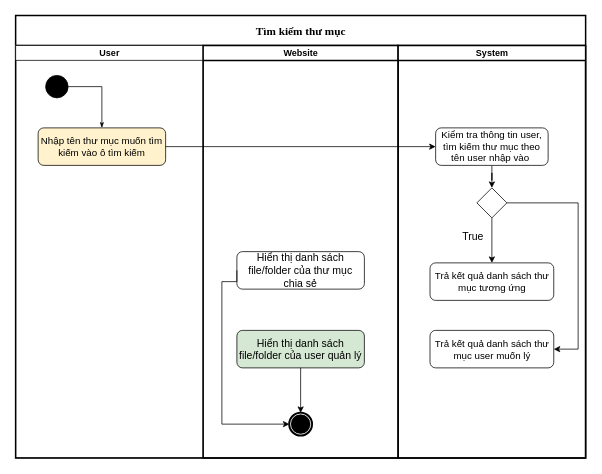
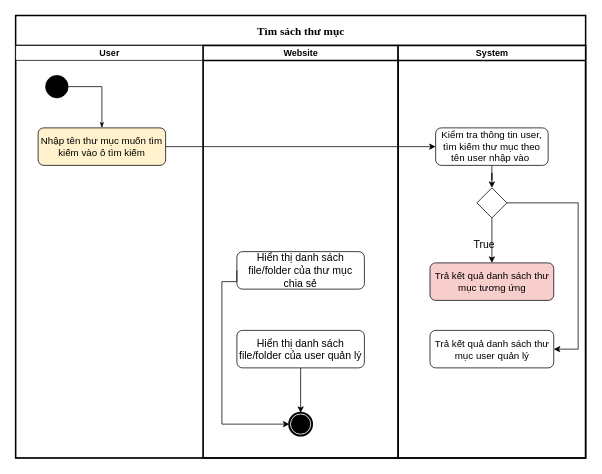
(301, 30) -> (301, 30)
(473, 237) -> (484, 244)
(492, 282) -> (492, 282)
(300, 349) -> (300, 349)
(492, 349) -> (492, 349)
